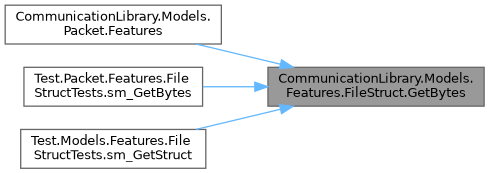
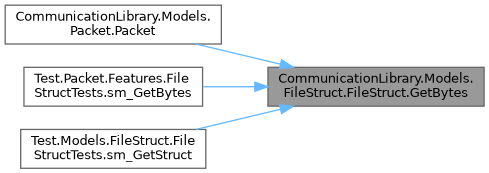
(113, 25) -> (113, 25)
(376, 87) -> (376, 87)
(113, 149) -> (113, 149)
